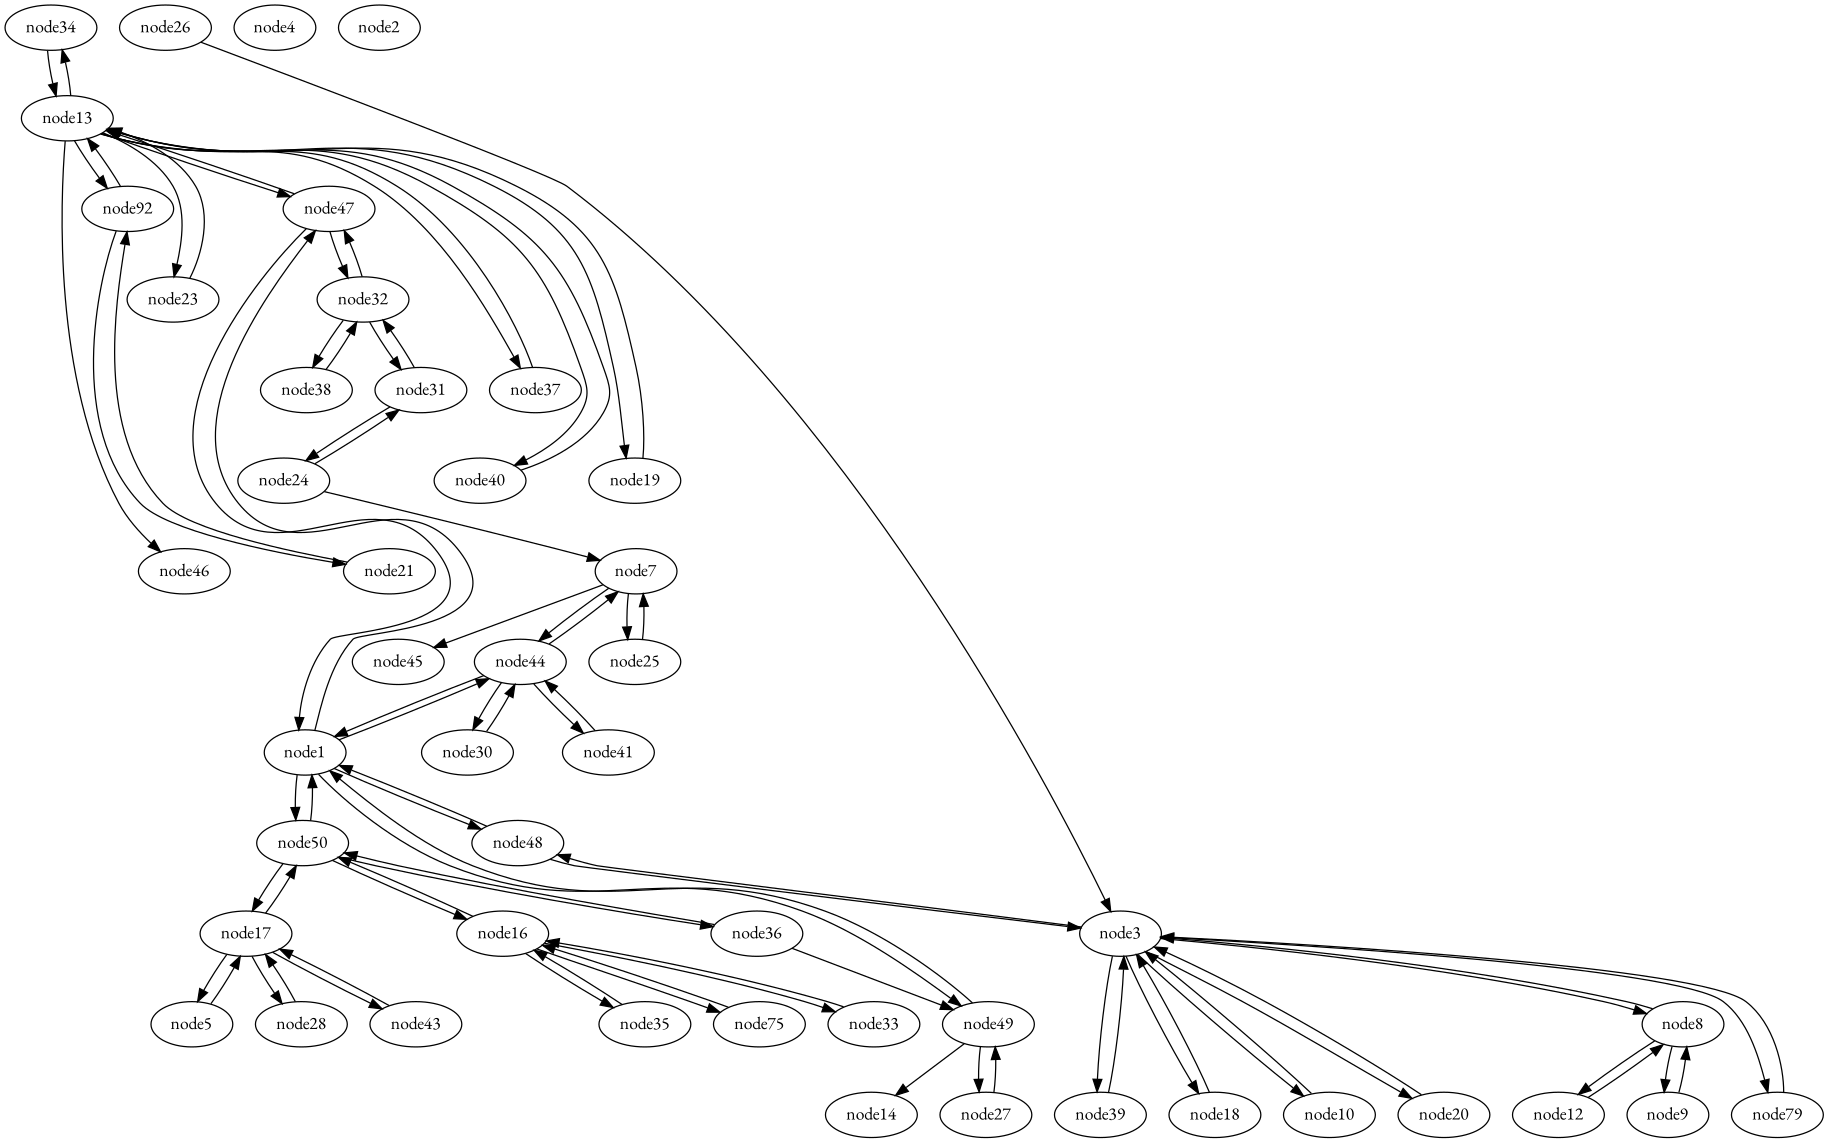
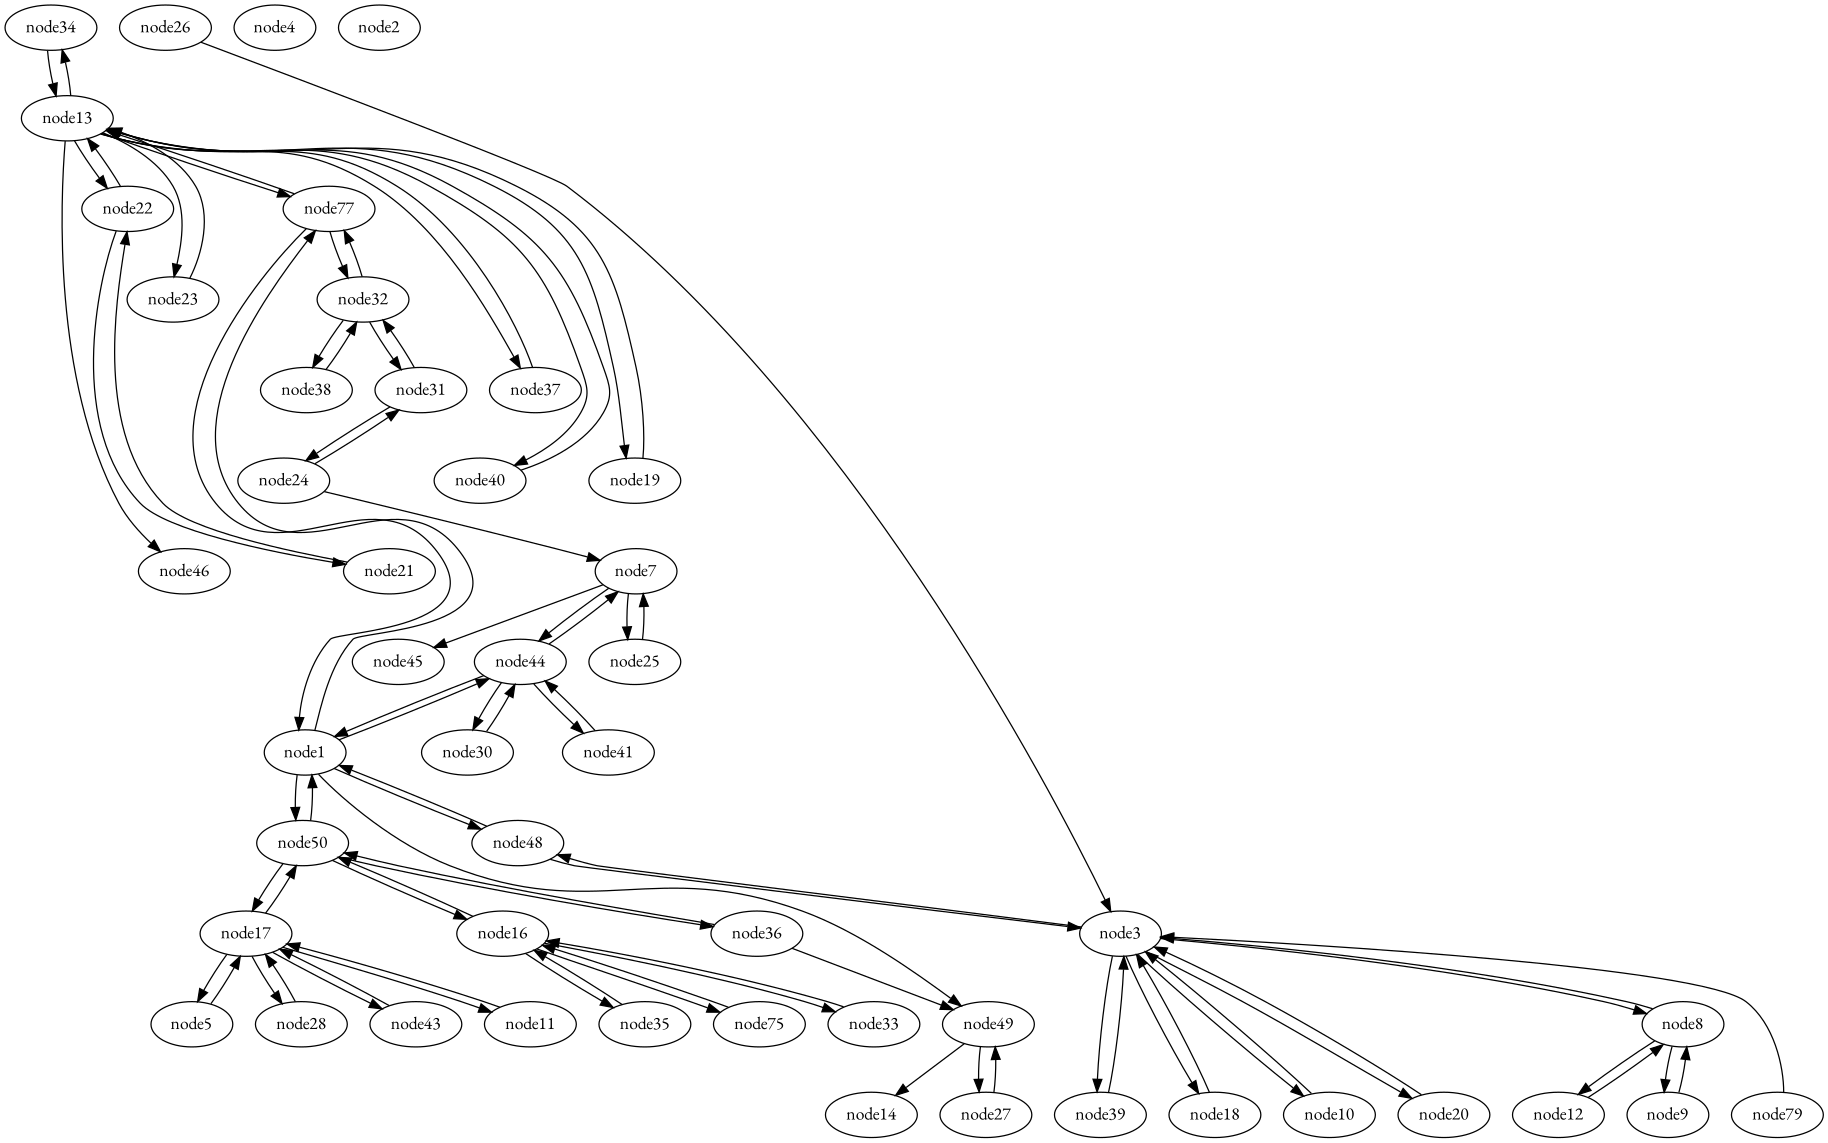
(128, 209) -> (128, 209)
(329, 209) -> (329, 209)
(826, 912) -> none
(1489, 961) -> none
none -> (530, 1024)
